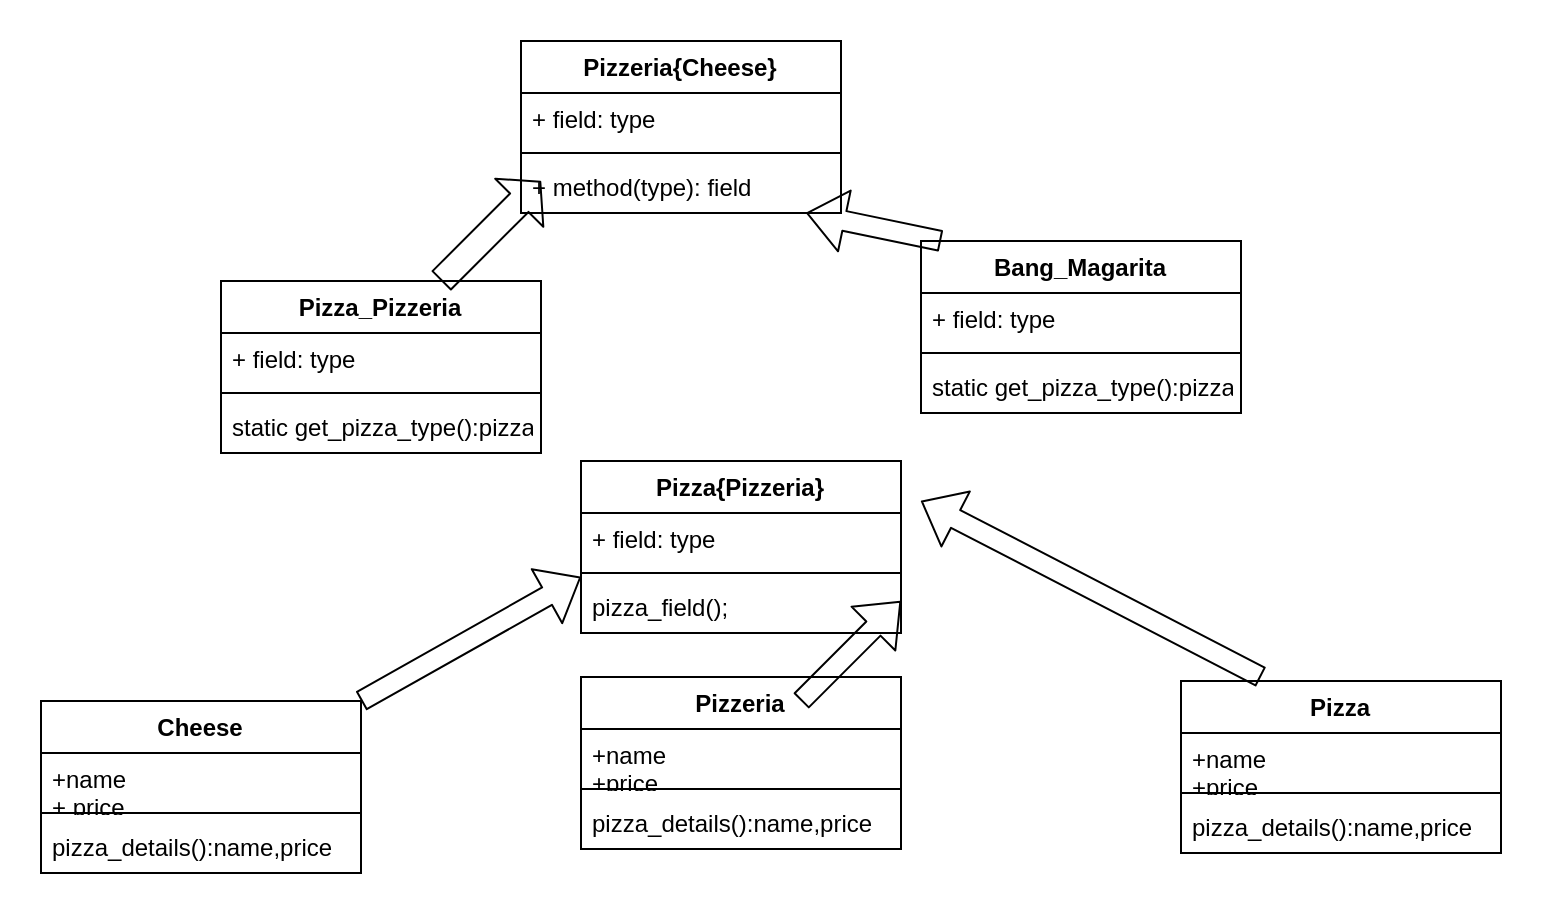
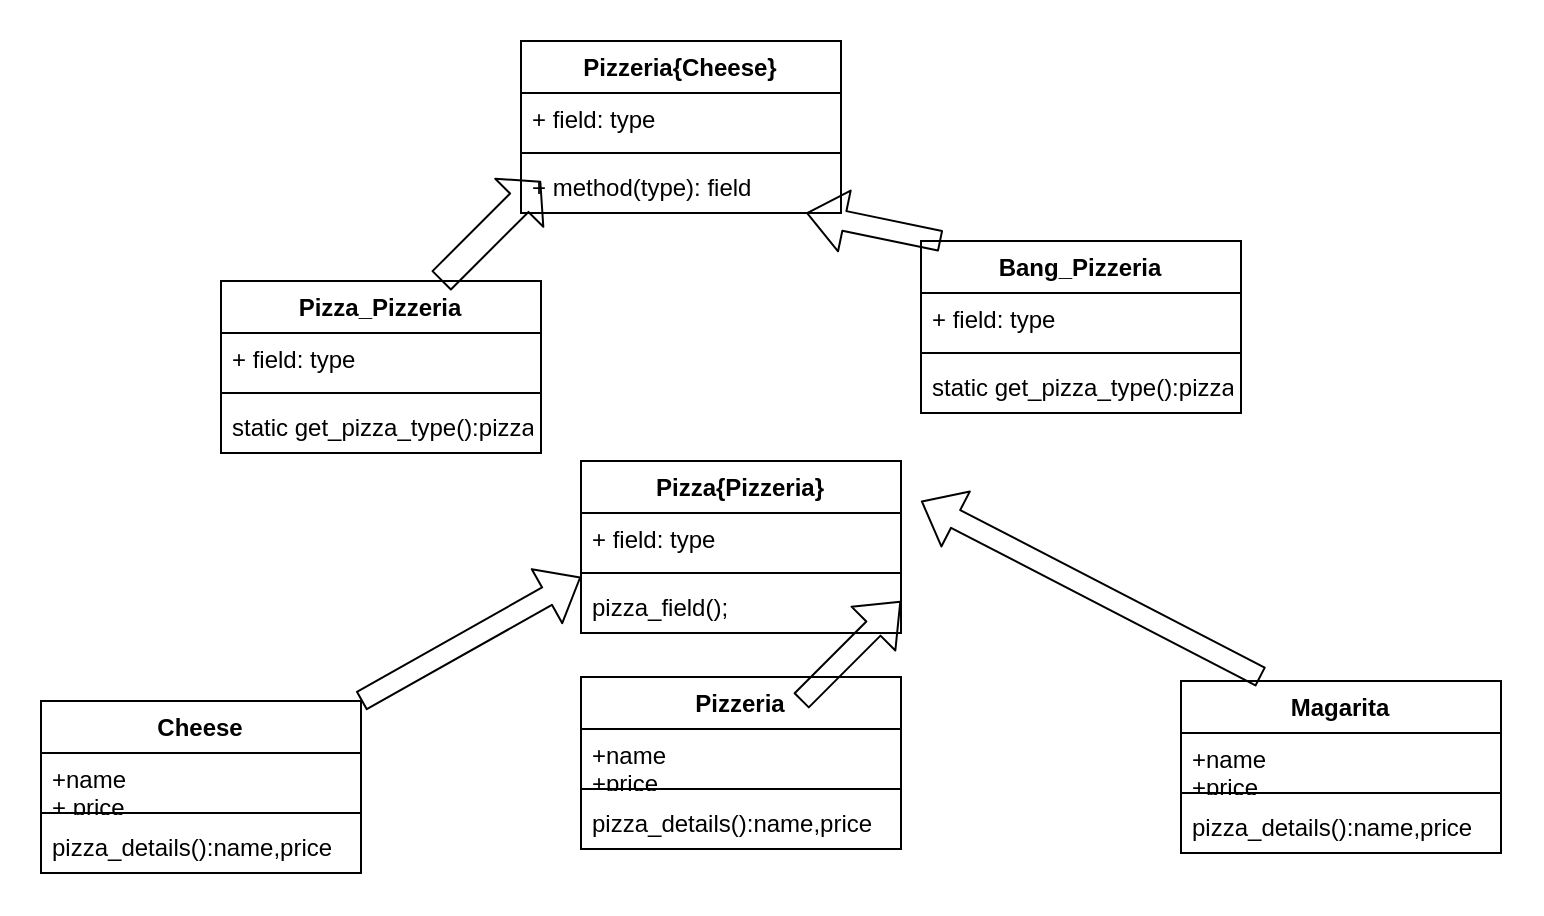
(1080, 268) -> (1080, 268)
(1340, 708) -> (1340, 708)
